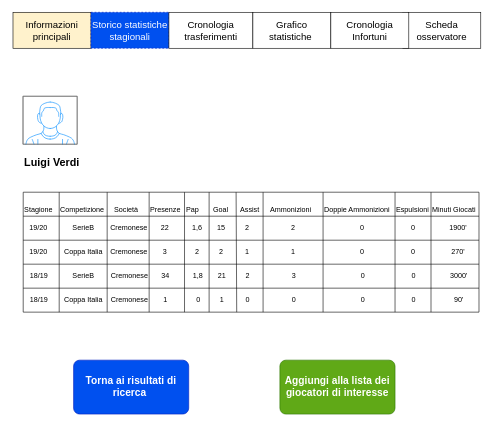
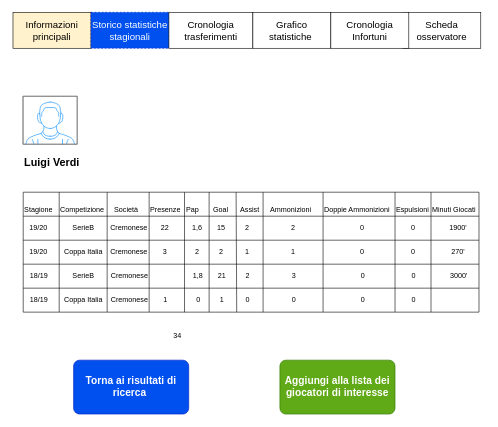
(165, 276) -> (177, 336)
(458, 300) -> none
